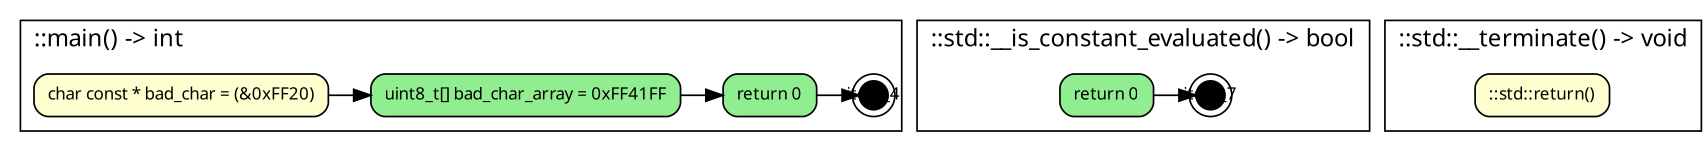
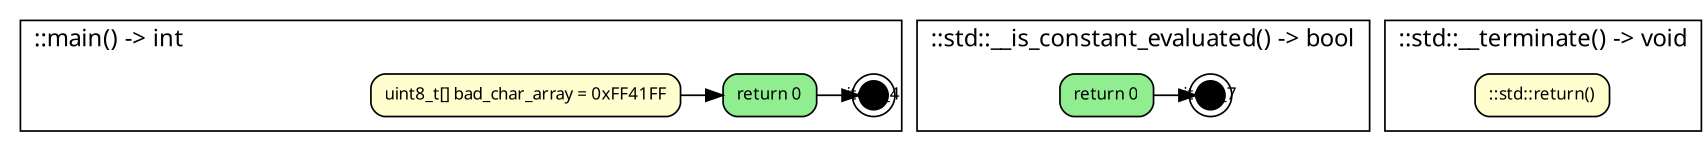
(181, 95) -> none
(526, 95) -> (526, 95)
